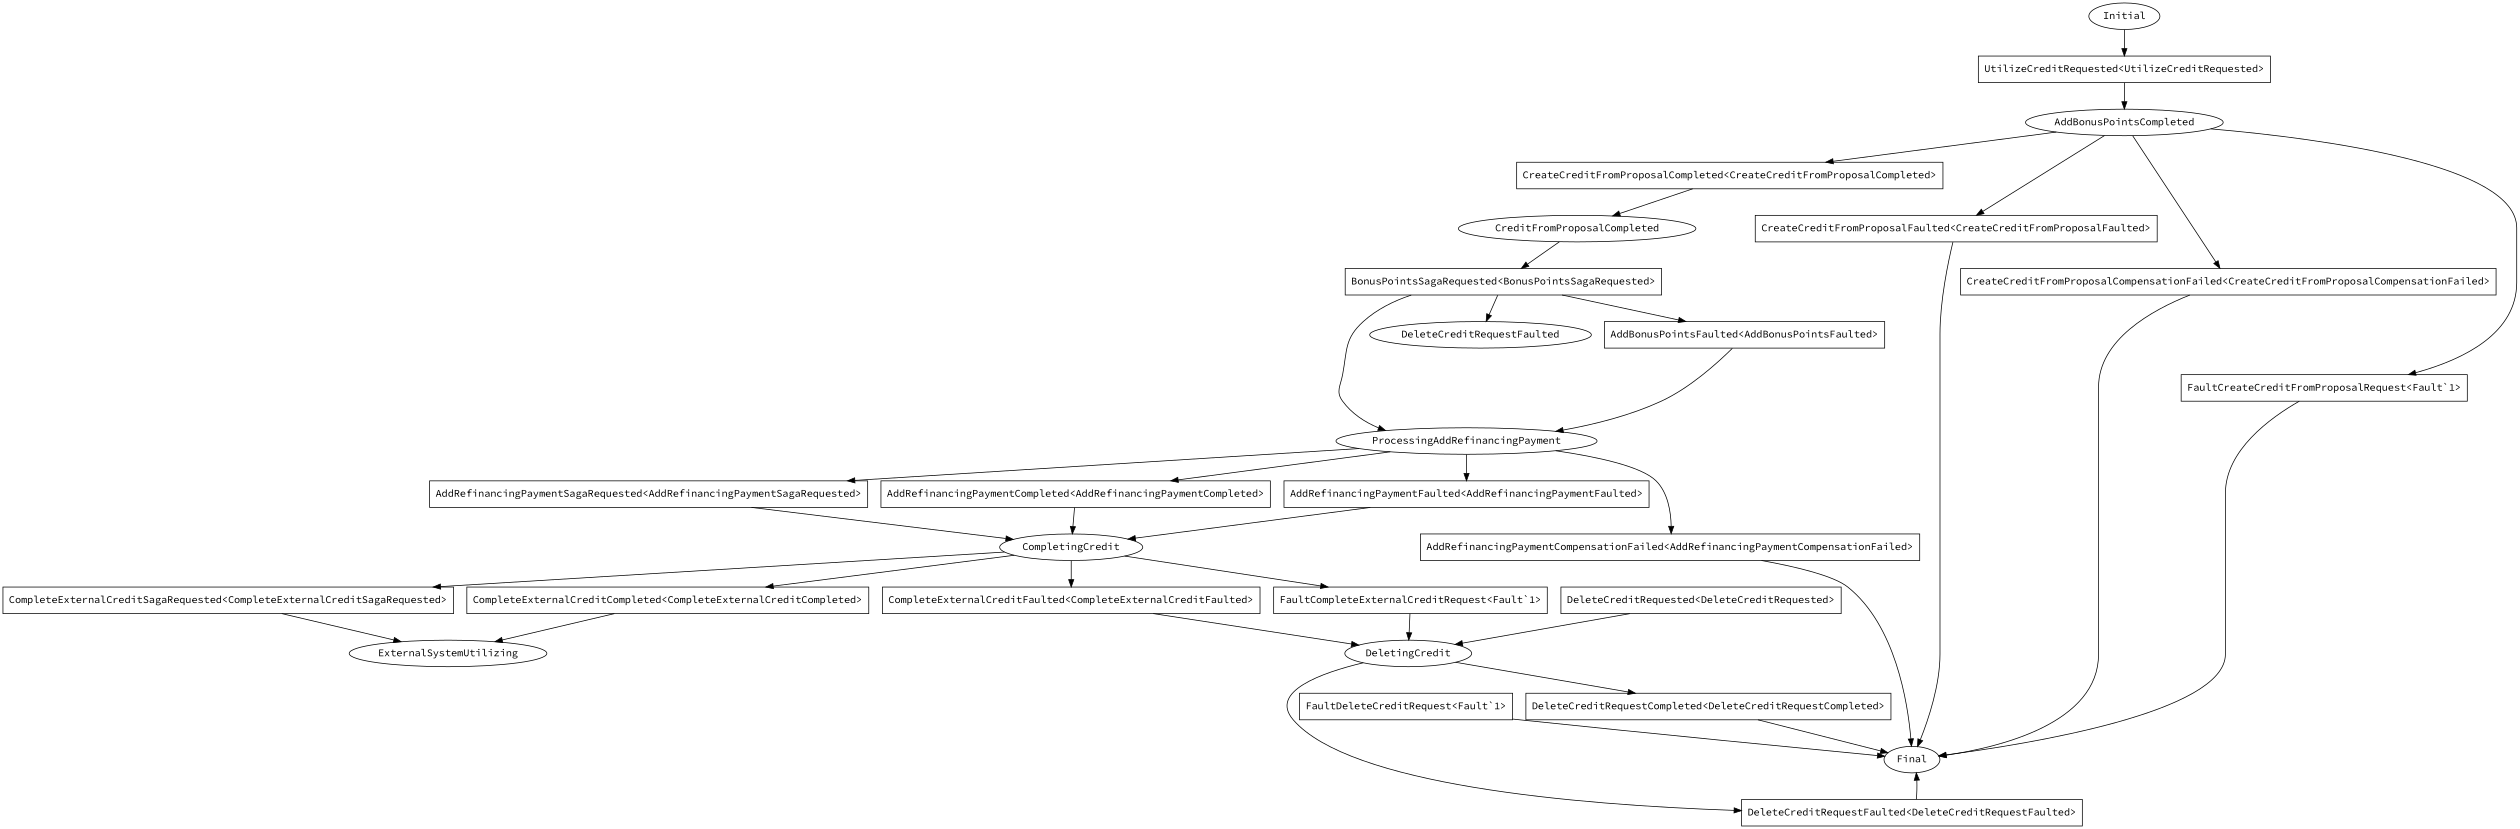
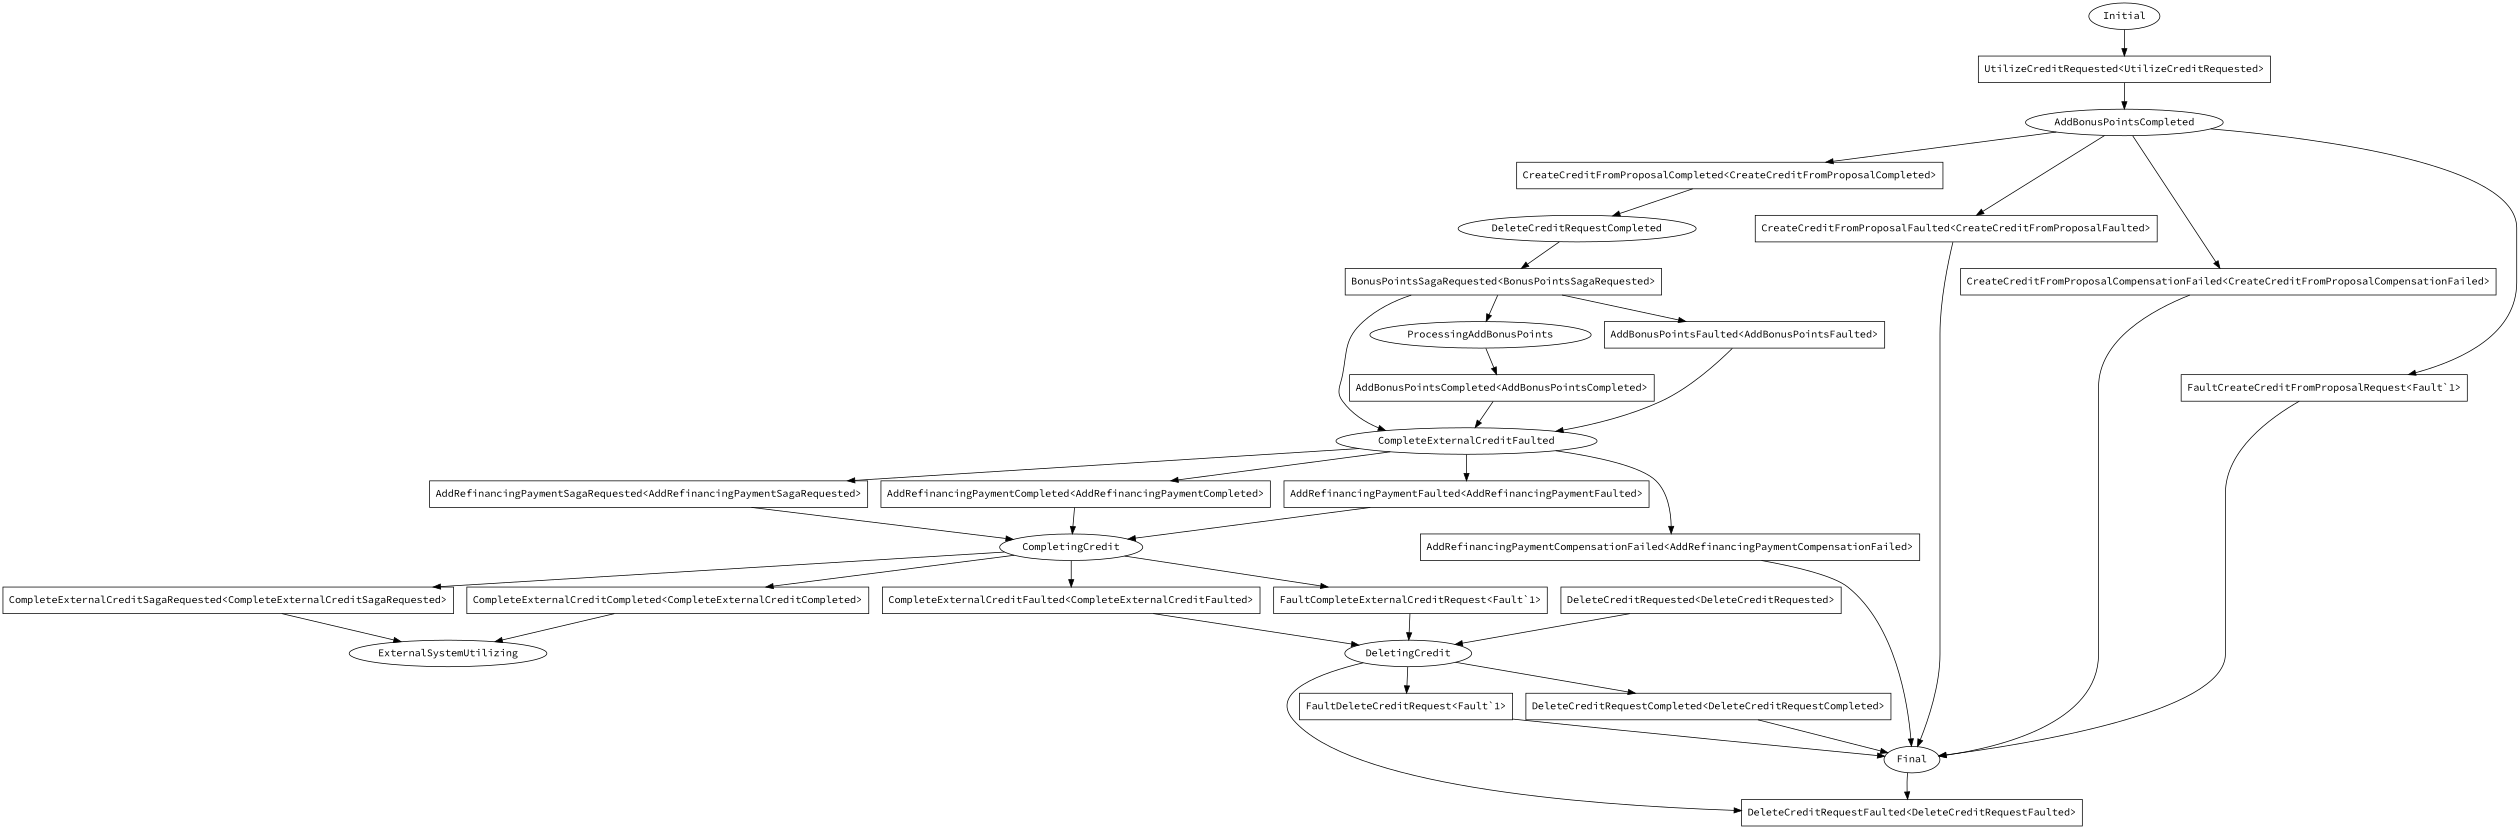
(1577, 229) -> (1577, 229)
(1481, 335) -> (1481, 335)
none -> (1502, 388)
(1467, 441) -> (1467, 441)
none -> (1407, 676)
(1917, 790) -> (1907, 782)
